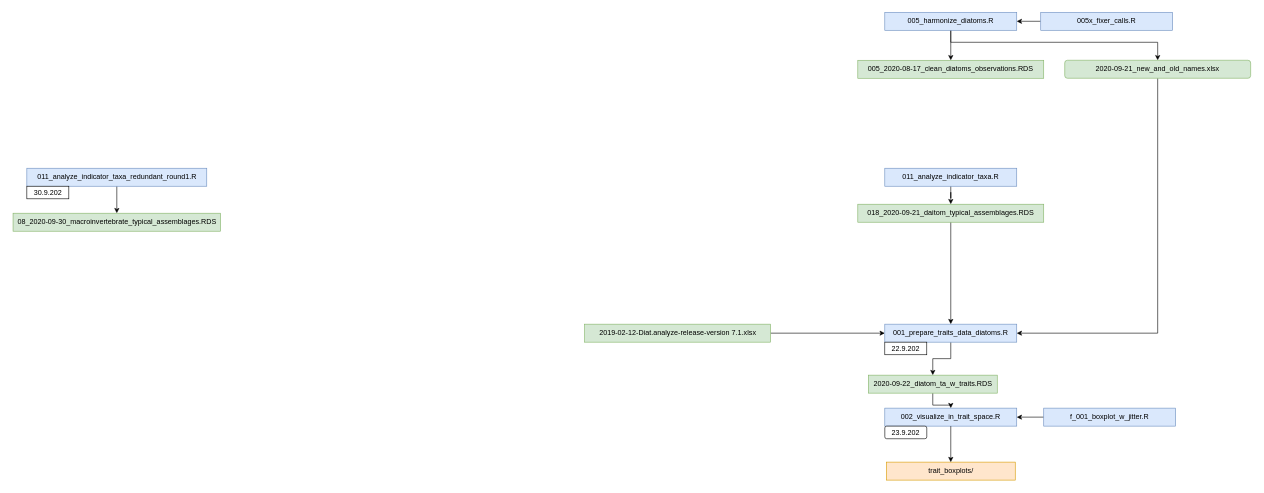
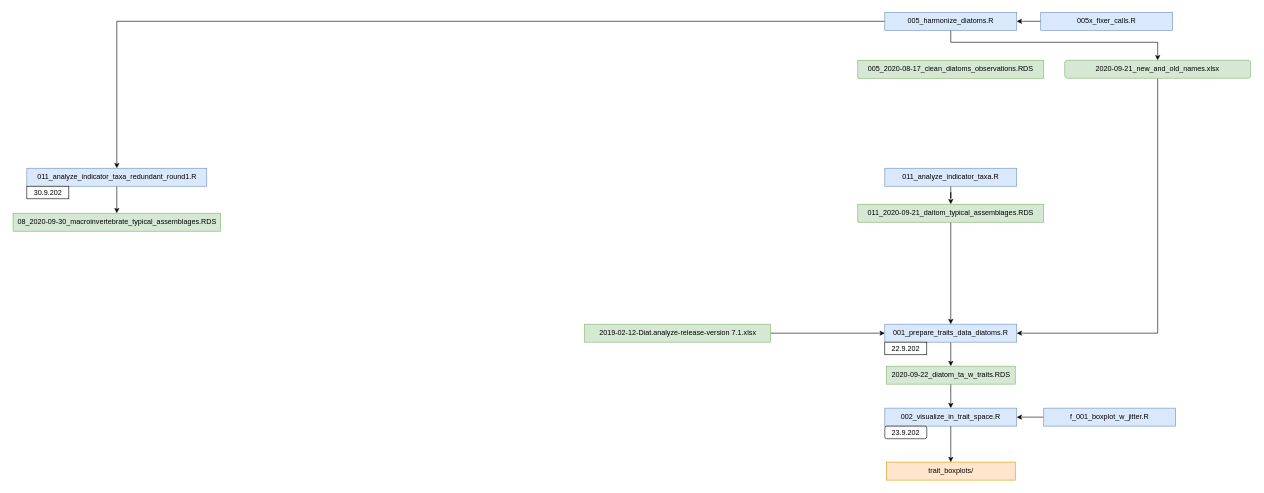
(951, 54) -> (117, 21)
(951, 213) -> (951, 213)
(933, 384) -> (951, 375)
